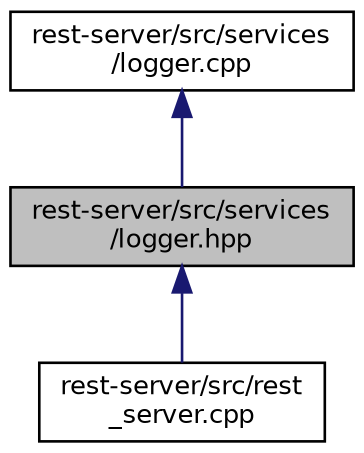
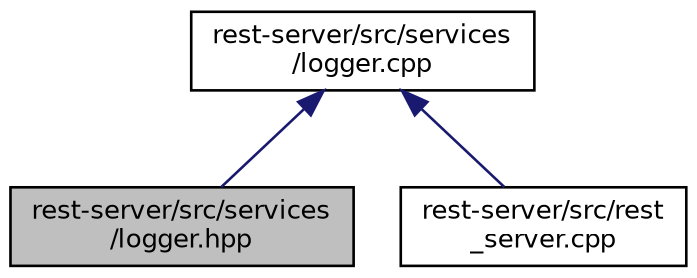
(182, 328) -> (463, 148)
